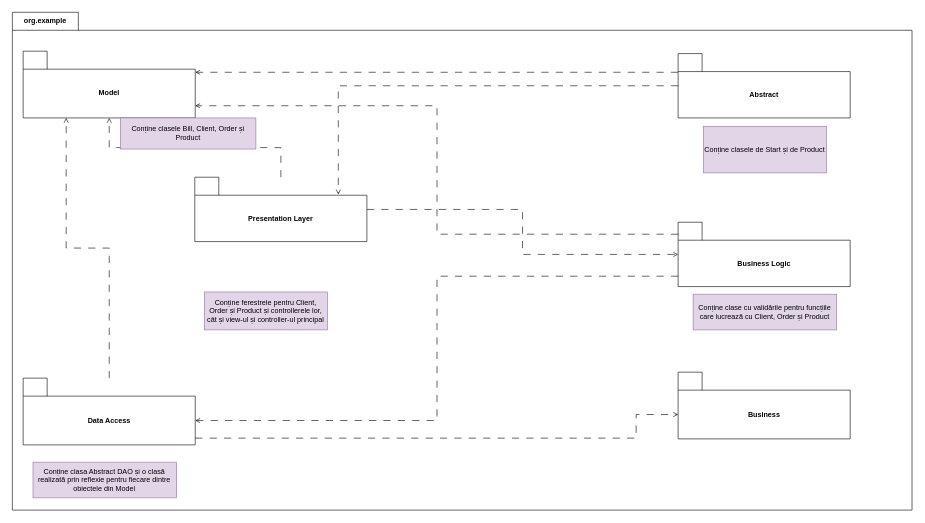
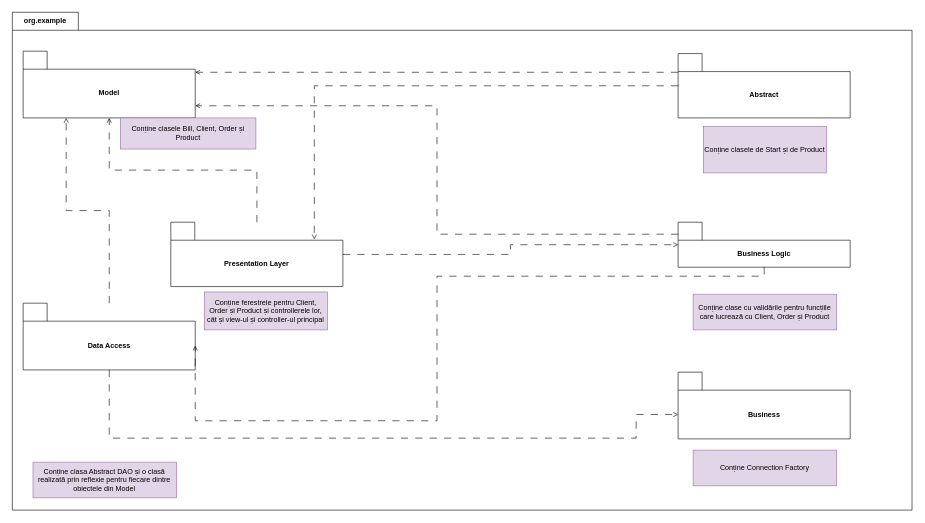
(281, 209) -> (257, 254)
(764, 254) -> (764, 245)
(109, 412) -> (109, 337)
none -> (765, 468)
